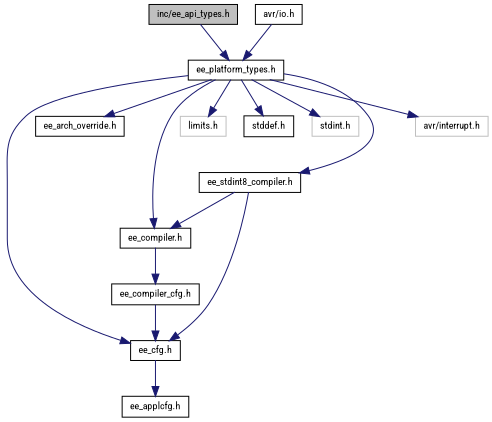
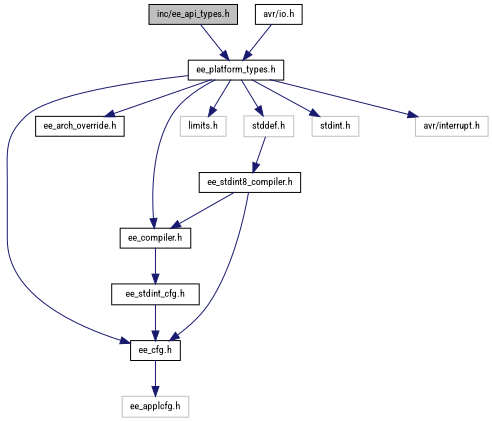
(368, 115) -> (261, 150)
(269, 126) -> (269, 126)
(155, 294) -> (155, 294)
(155, 407) -> (155, 407)
